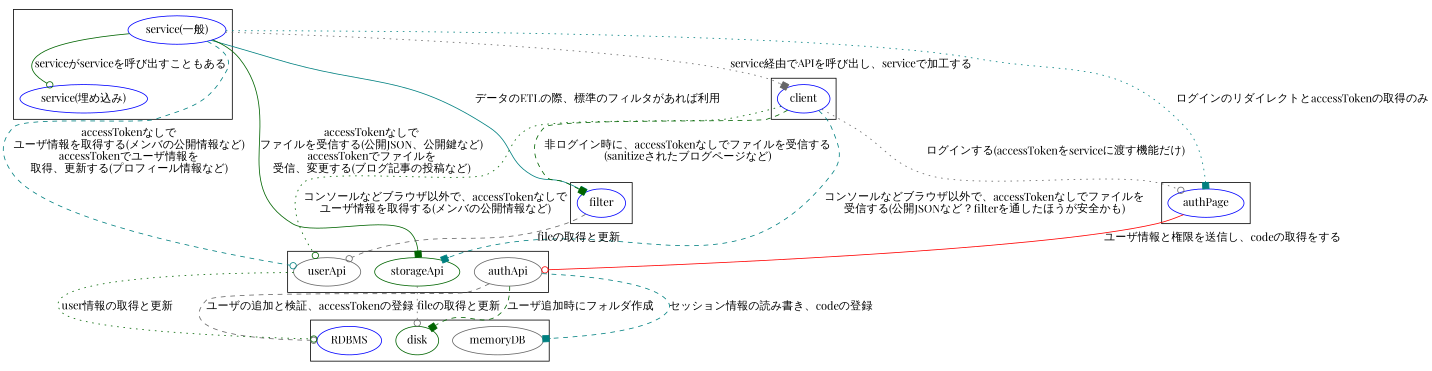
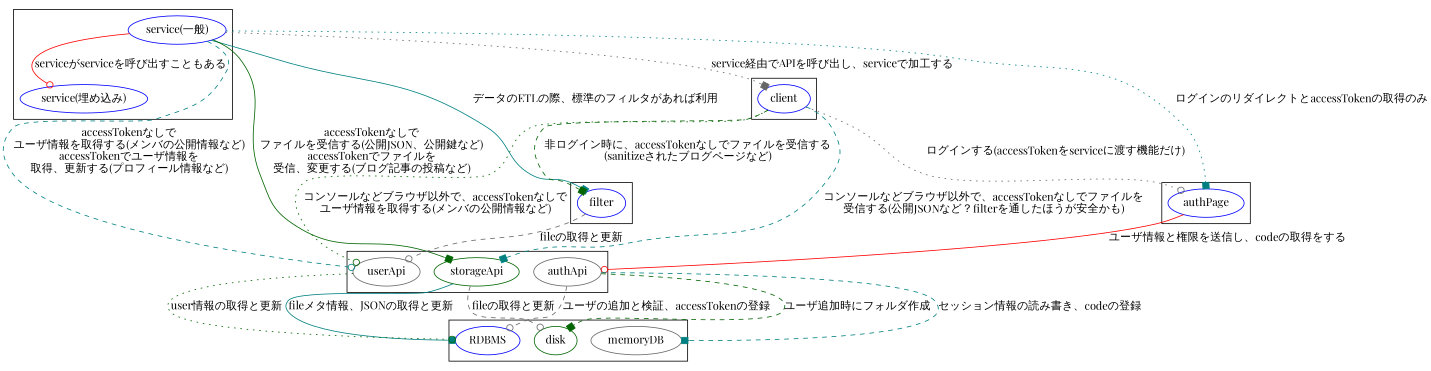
(65, 44) -> (65, 44)
(417, 303) -> (477, 315)
none -> (286, 305)
